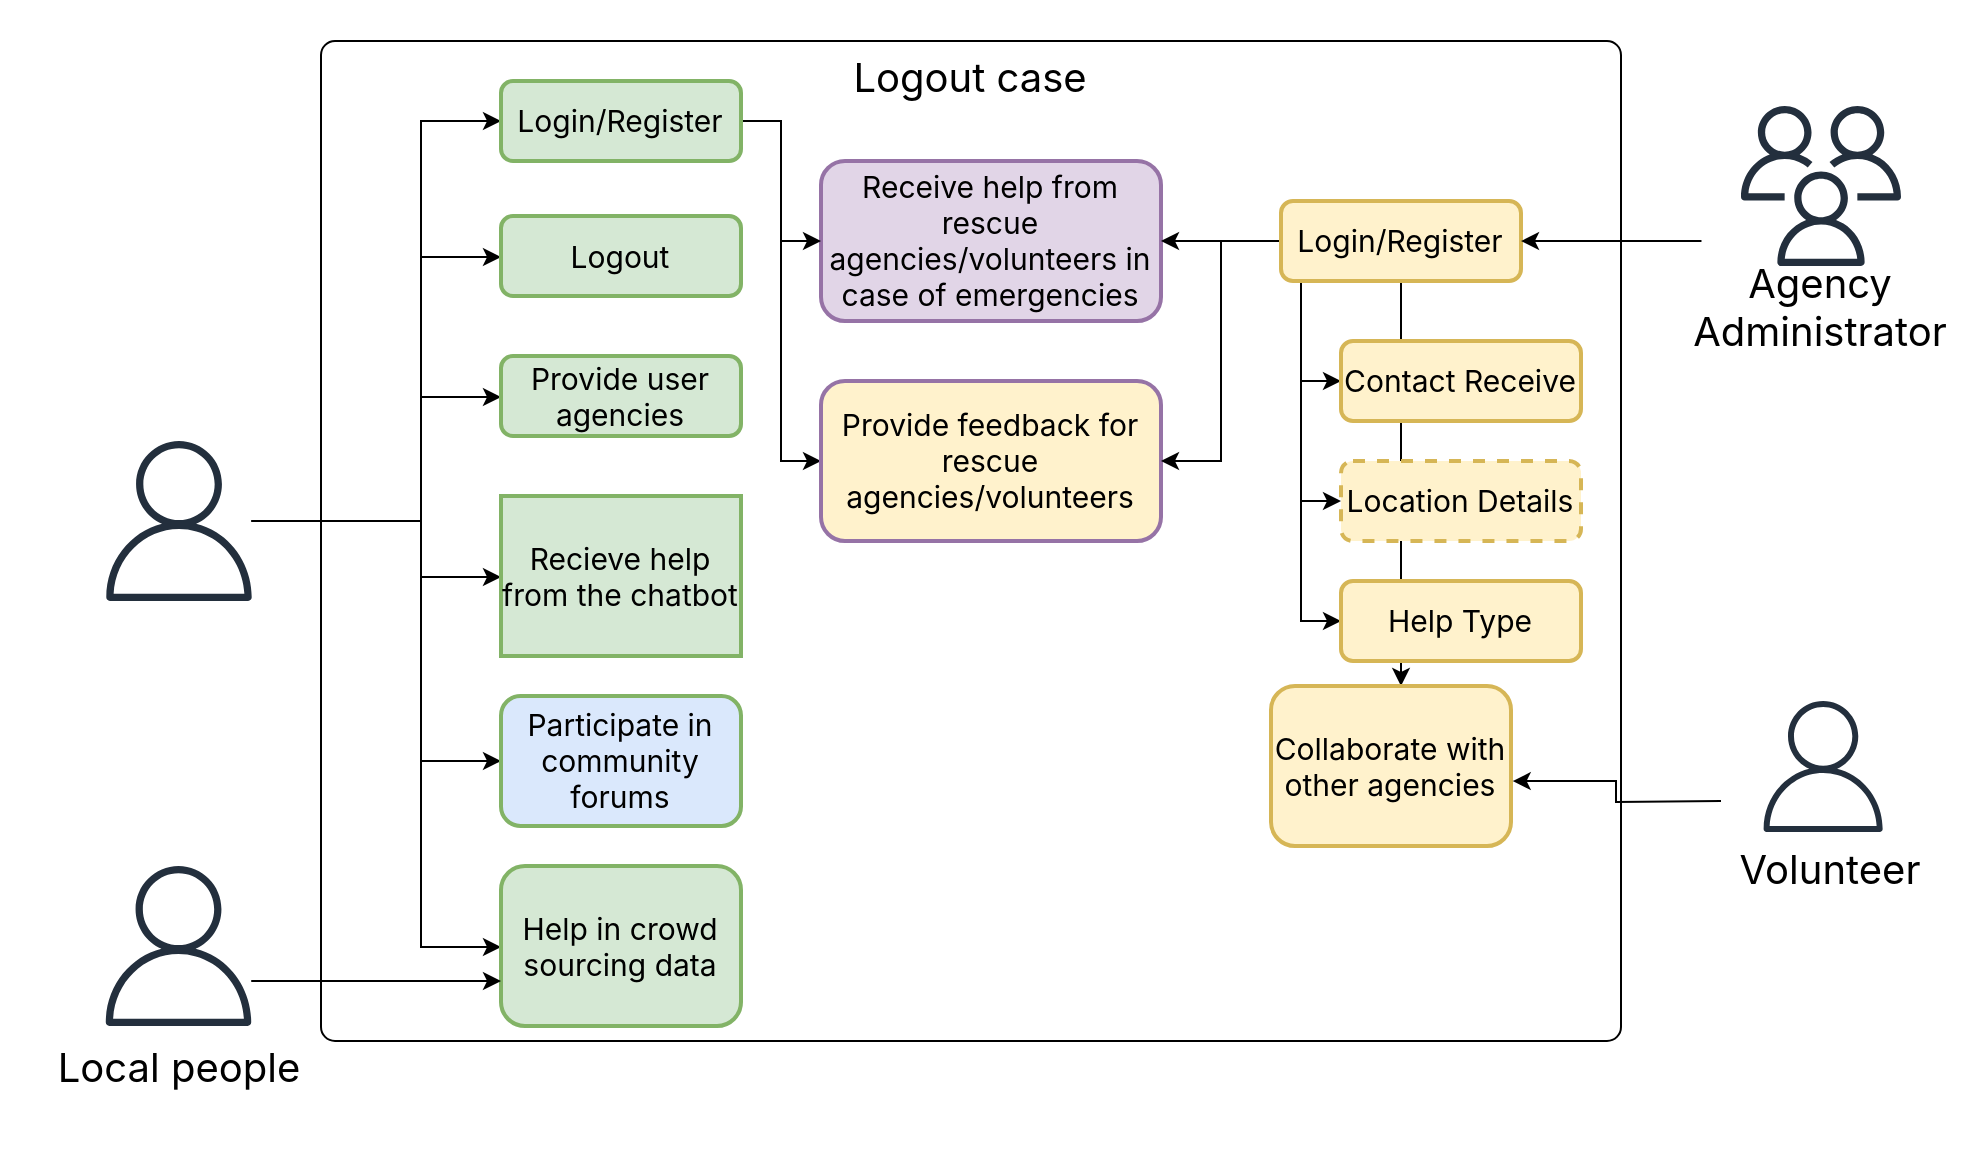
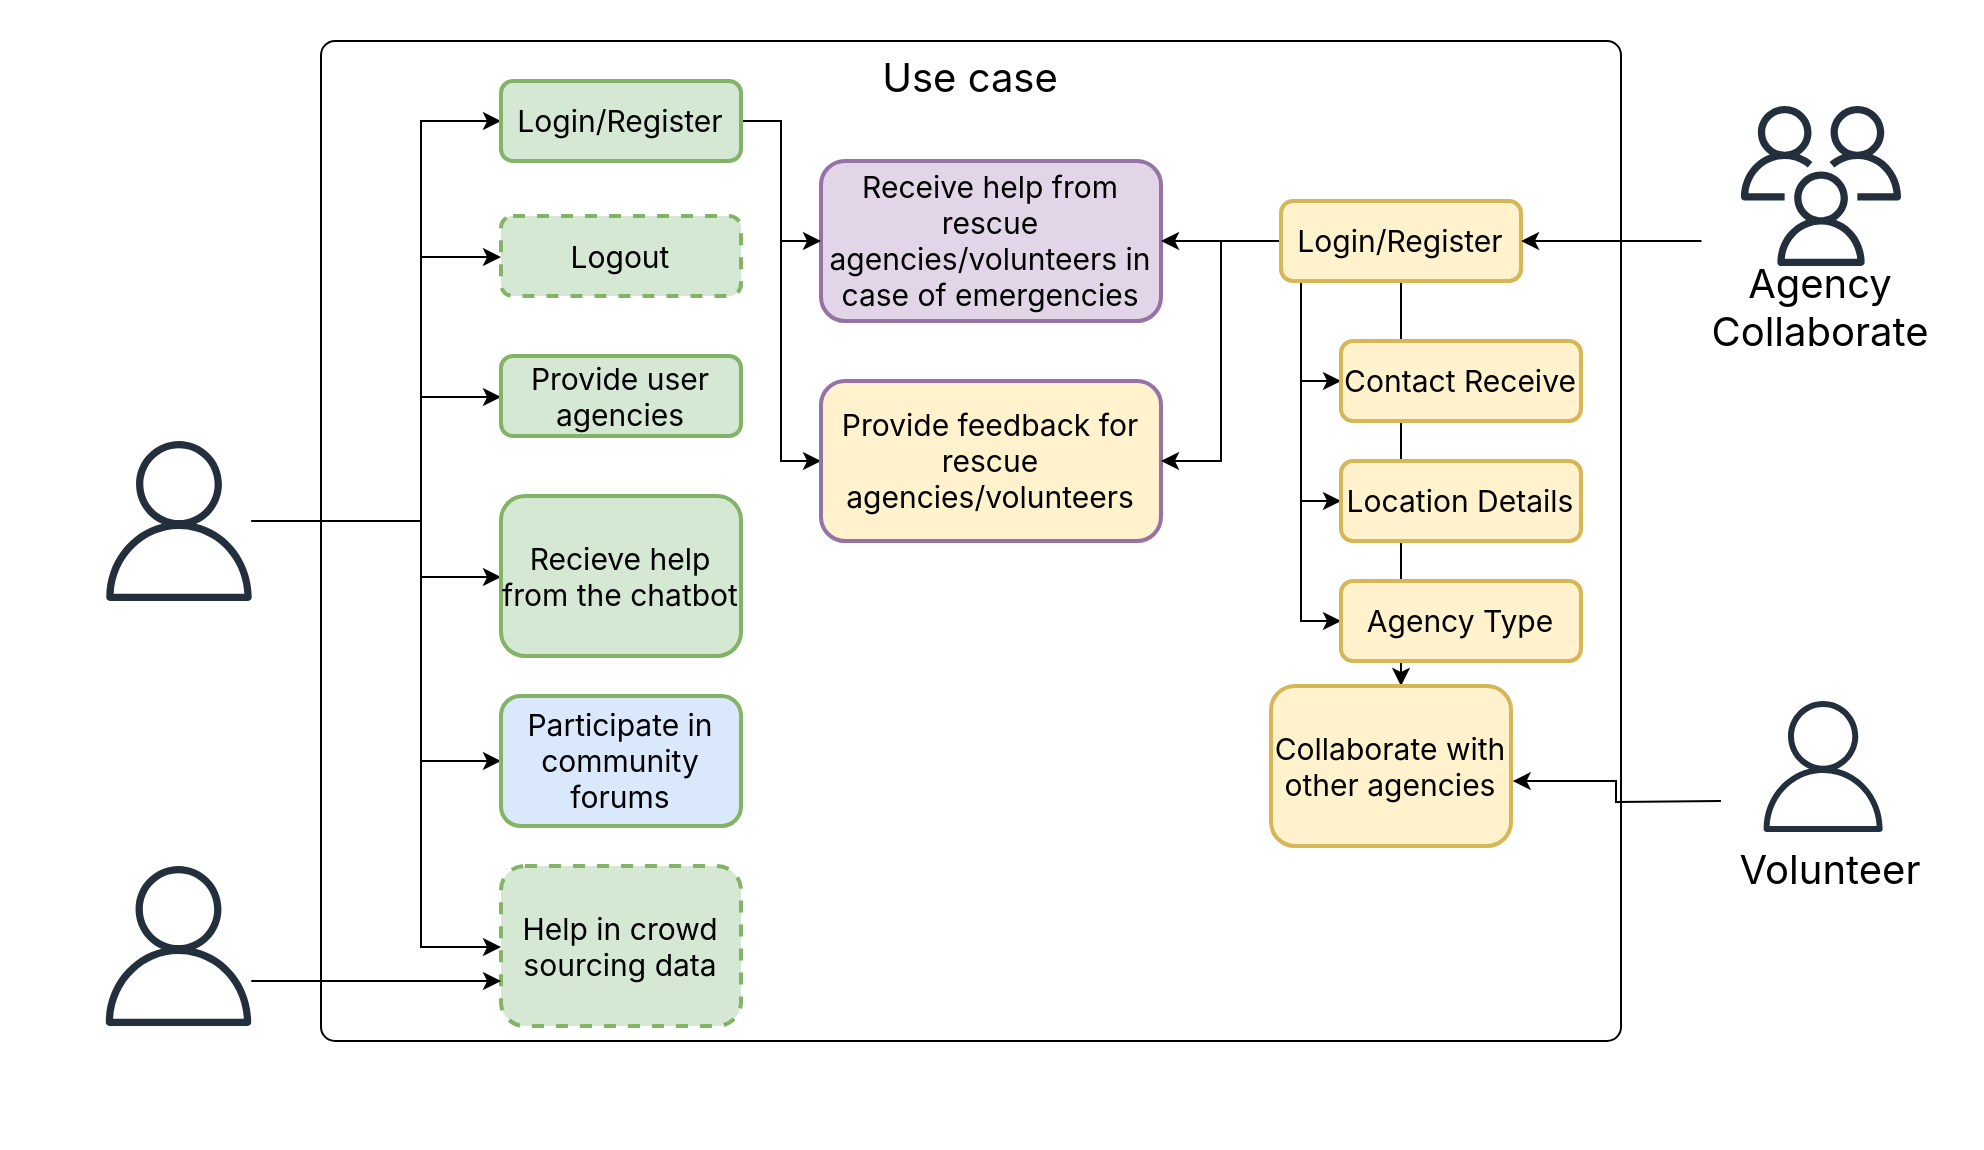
(971, 79) -> (971, 79)
(621, 256) -> (621, 256)
(1821, 307) -> (1821, 307)
(1461, 501) -> (1461, 501)
(621, 576) -> (621, 576)
(1461, 621) -> (1461, 621)
(621, 946) -> (621, 946)
(179, 1066) -> none
